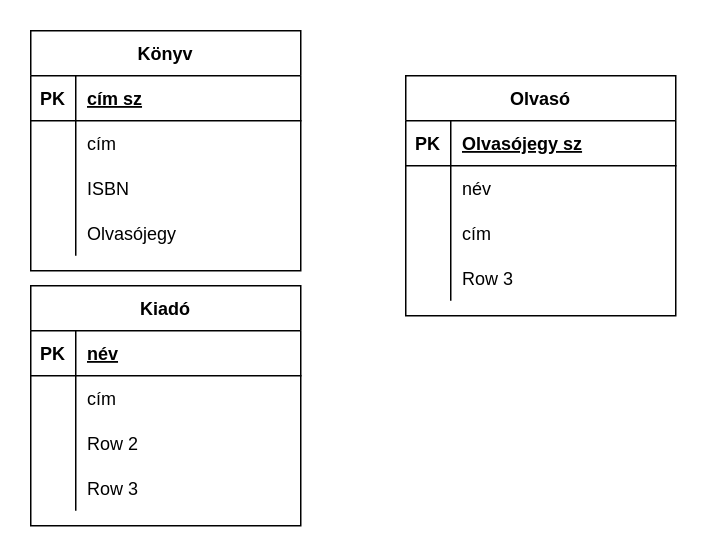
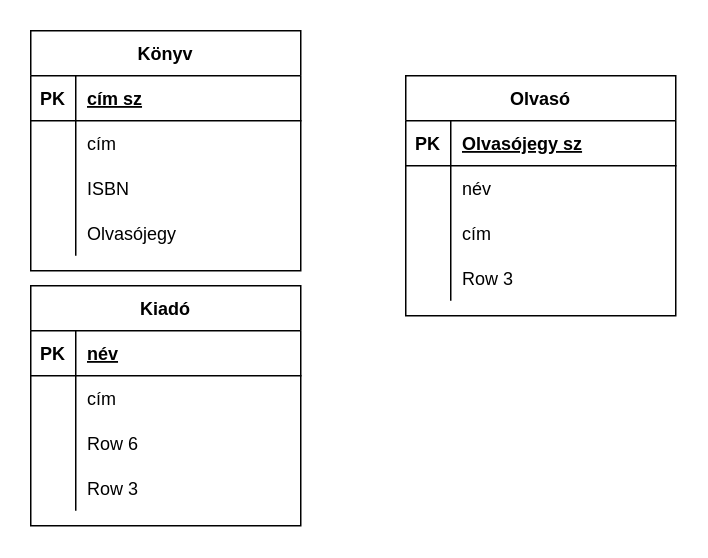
(110, 444) -> (110, 444)
